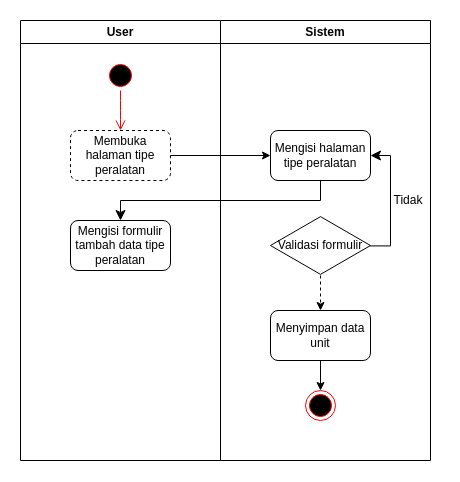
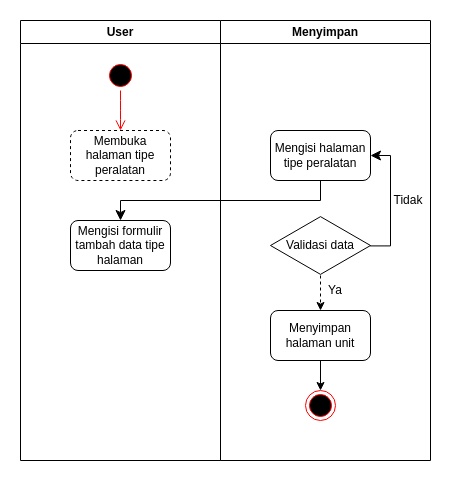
(326, 33) -> (326, 33)
(217, 156) -> none
(121, 246) -> (121, 246)
(321, 246) -> (321, 246)
none -> (336, 291)
(321, 336) -> (321, 336)
